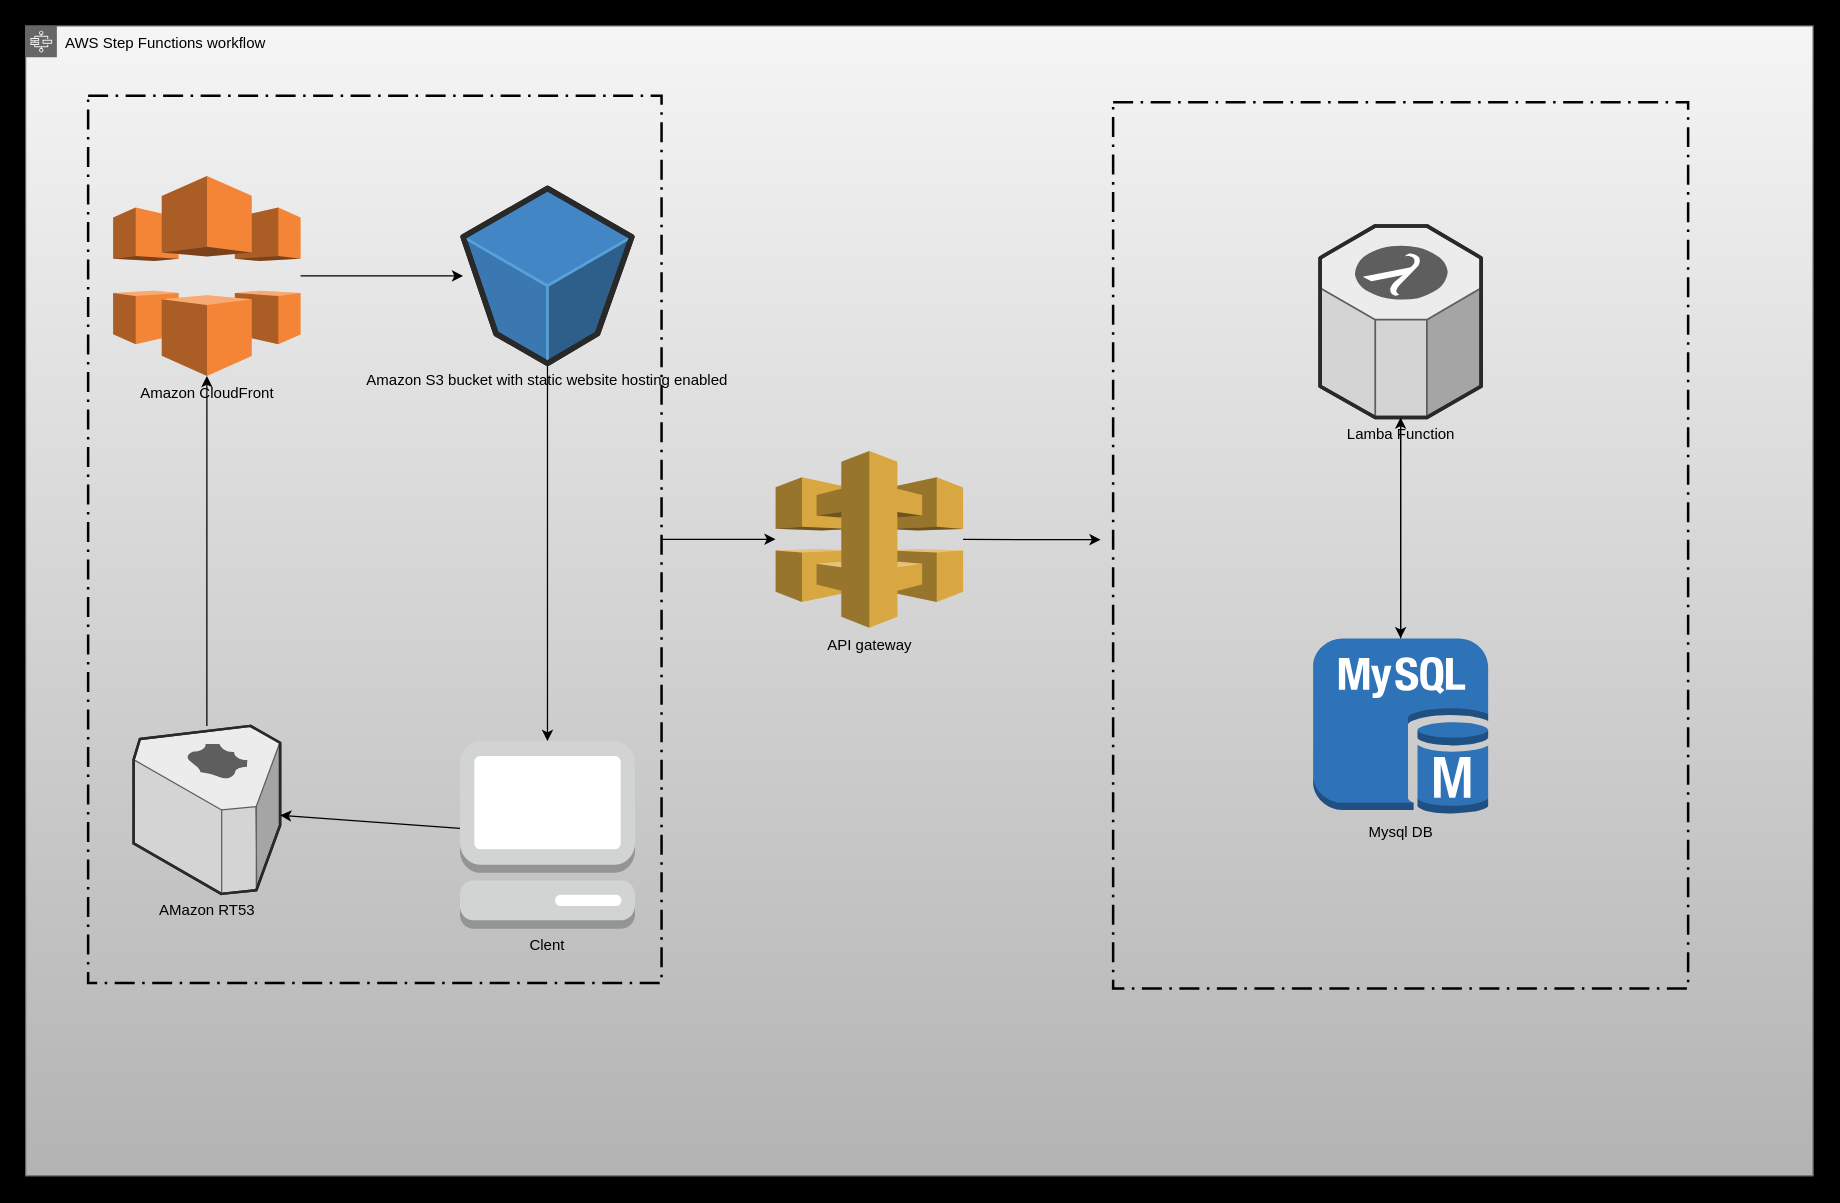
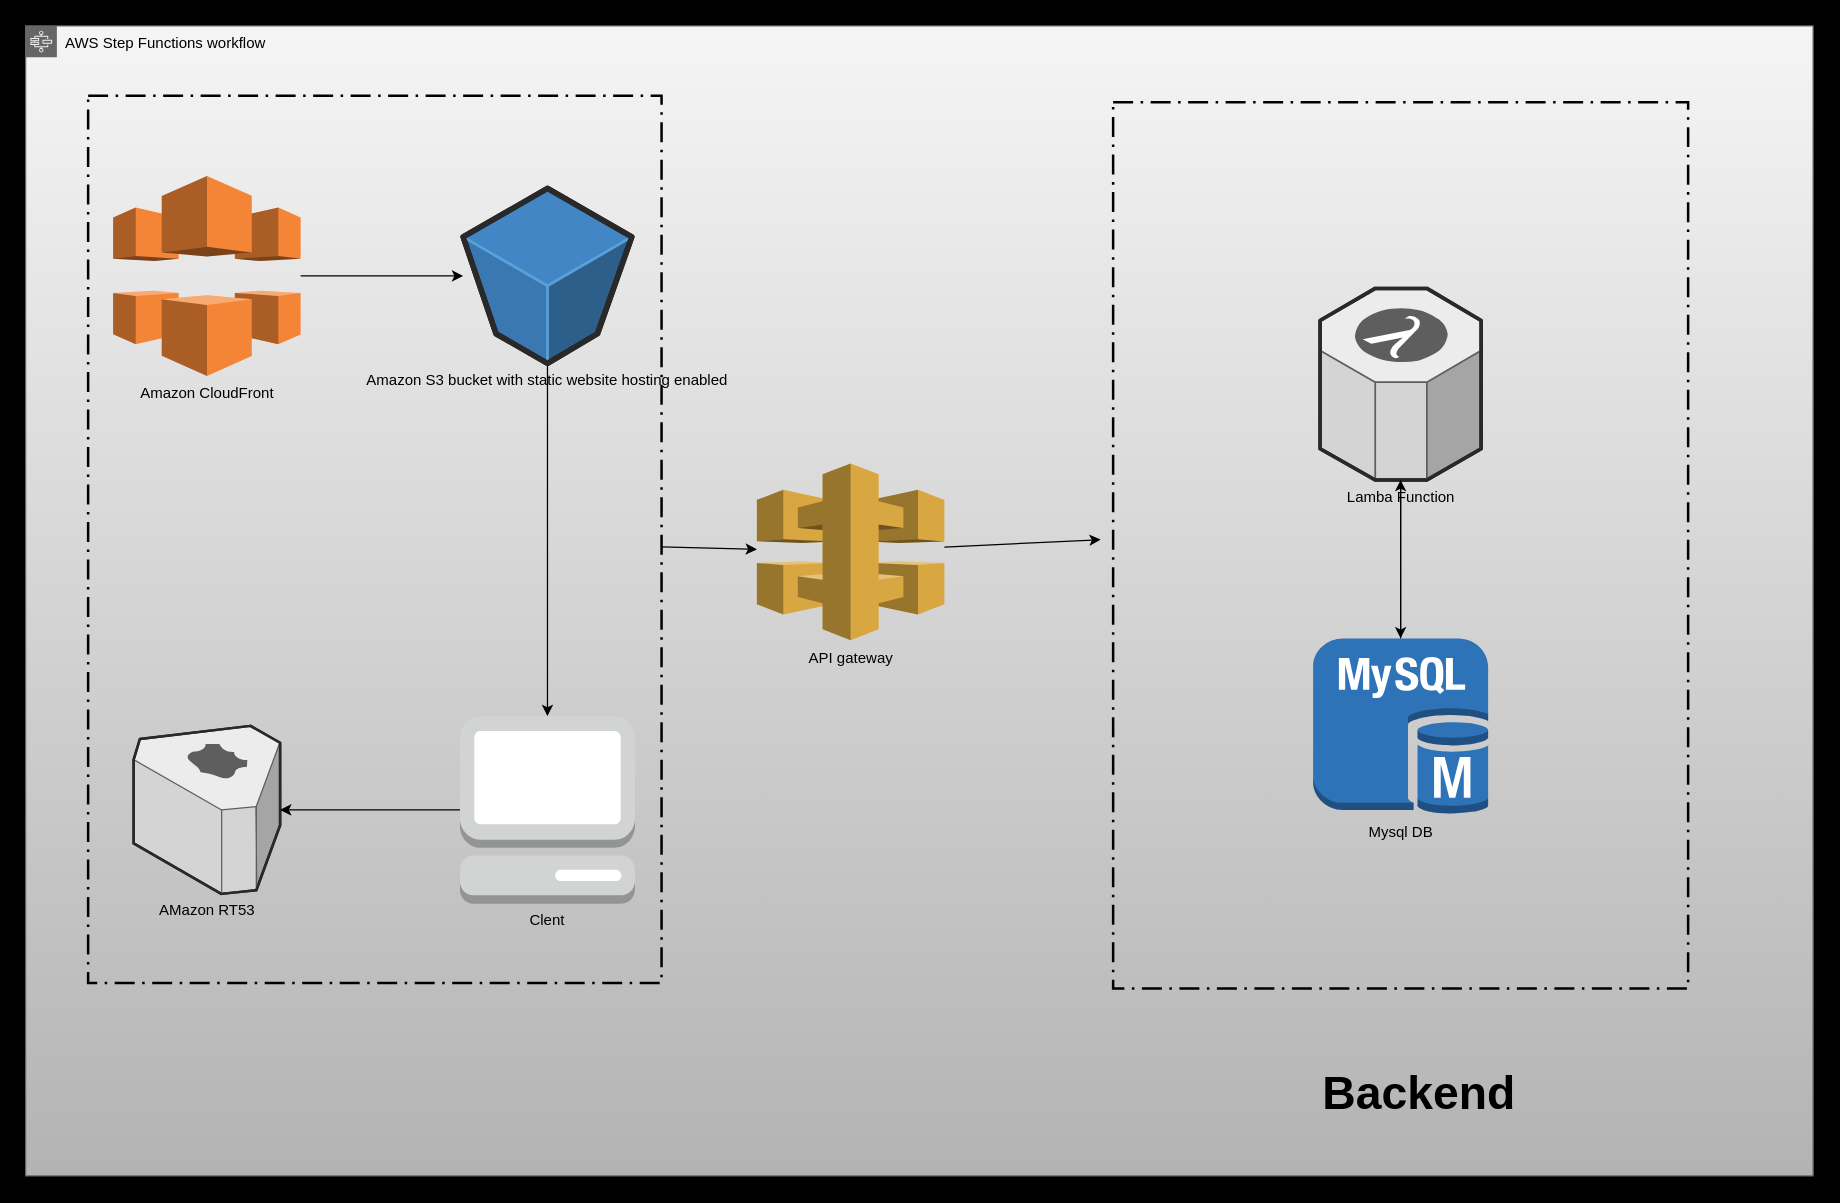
(1401, 321) -> (1401, 384)
(869, 539) -> (851, 552)
(207, 555) -> none
(547, 835) -> (547, 810)
none -> (1419, 1094)
